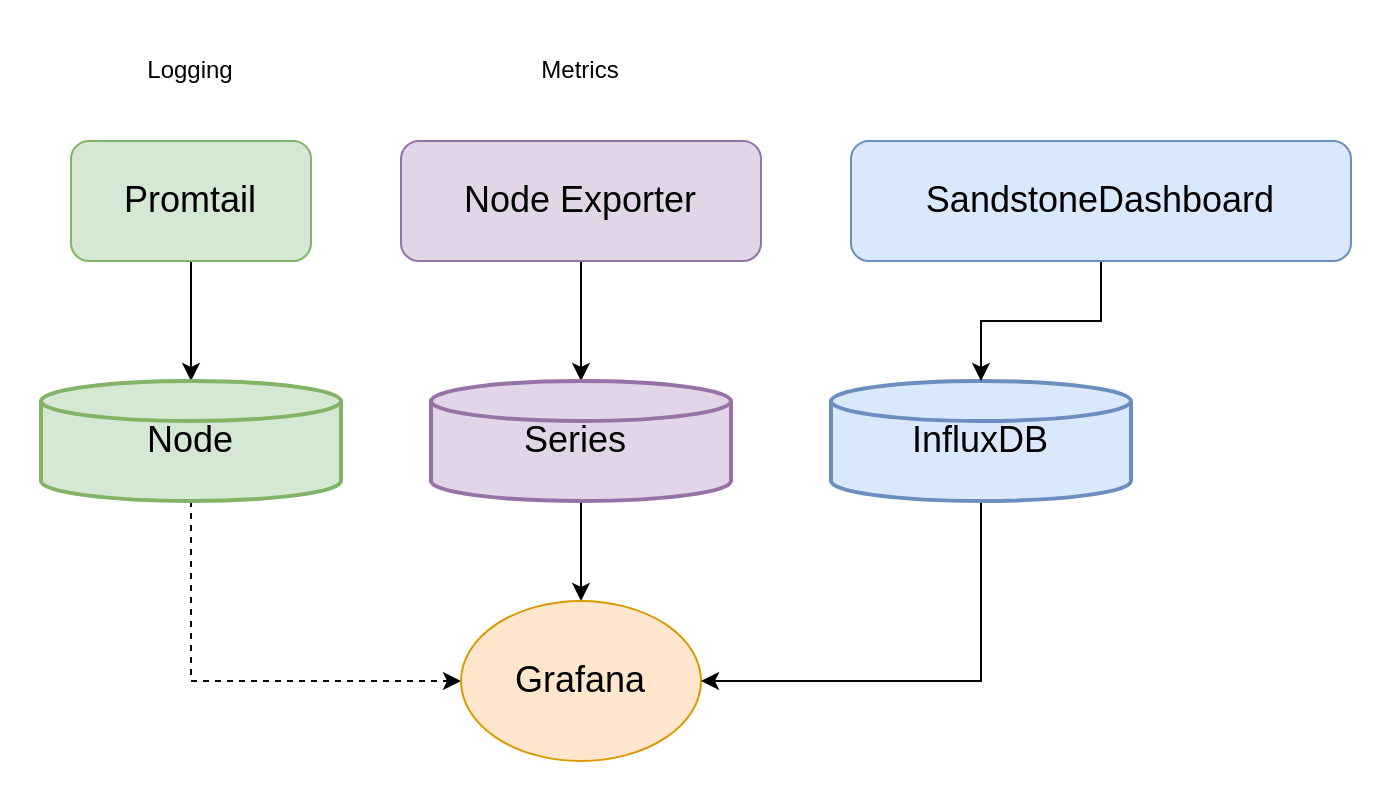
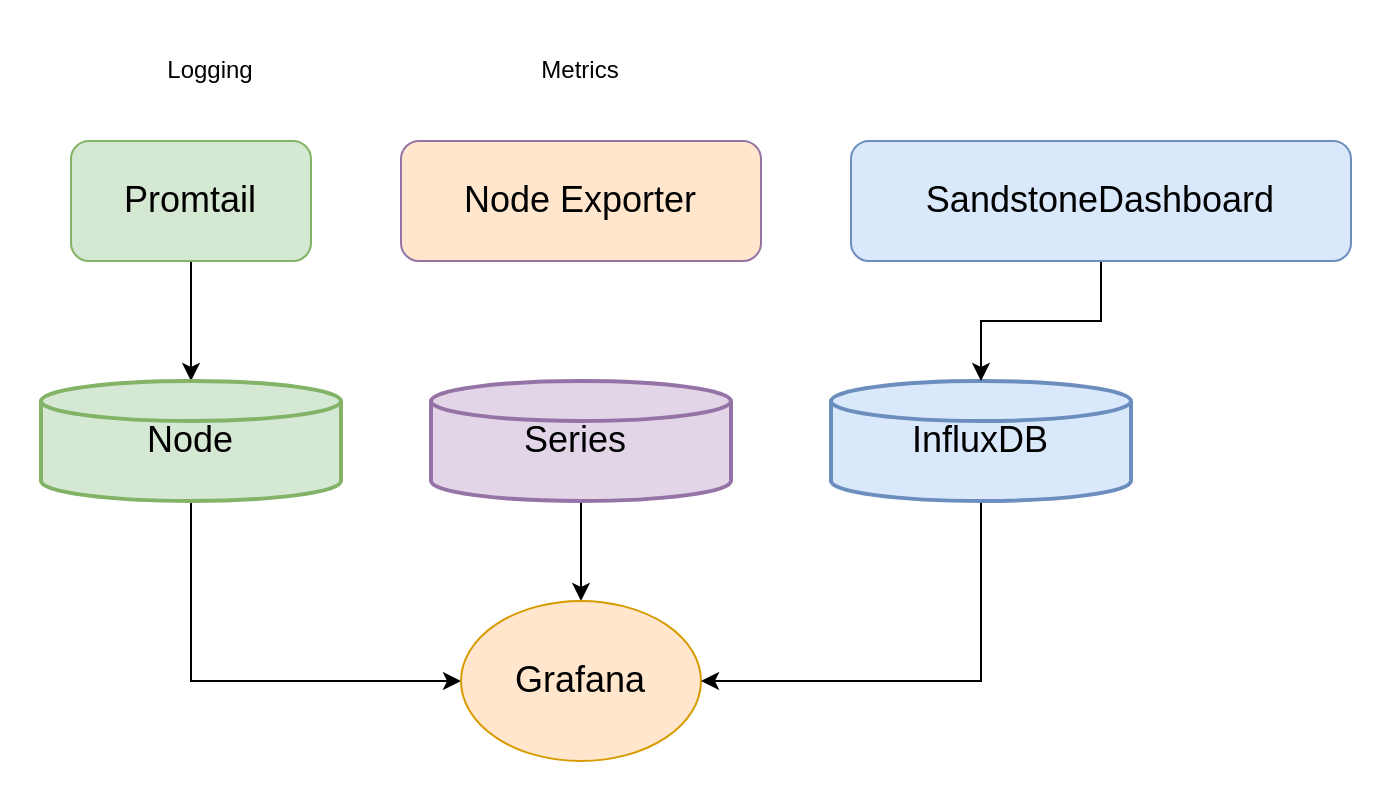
(191, 71) -> (211, 71)
(581, 201) -> (581, 201)
(581, 314) -> none
(228, 681) -> (228, 681)
